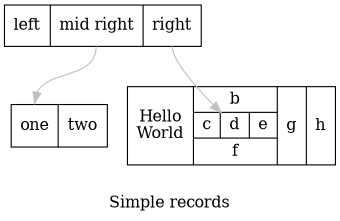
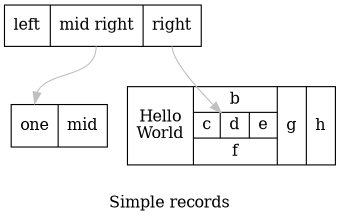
(83, 125) -> (83, 125)
